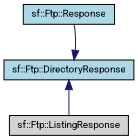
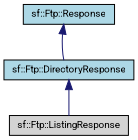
(76, 37) -> (62, 47)
